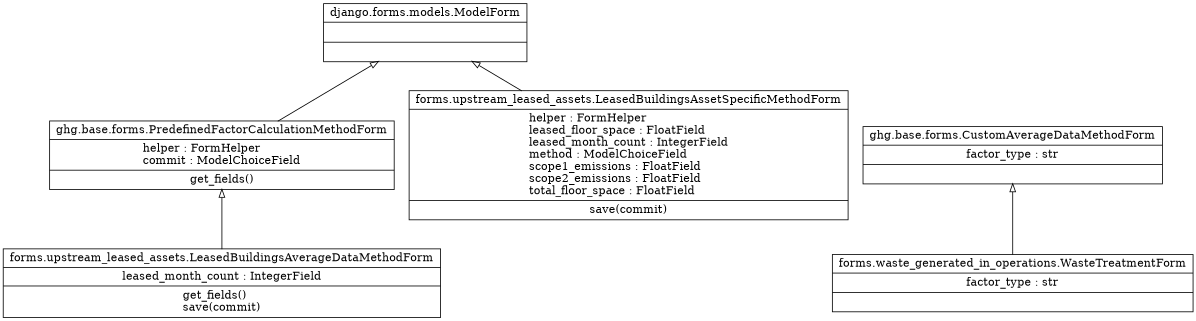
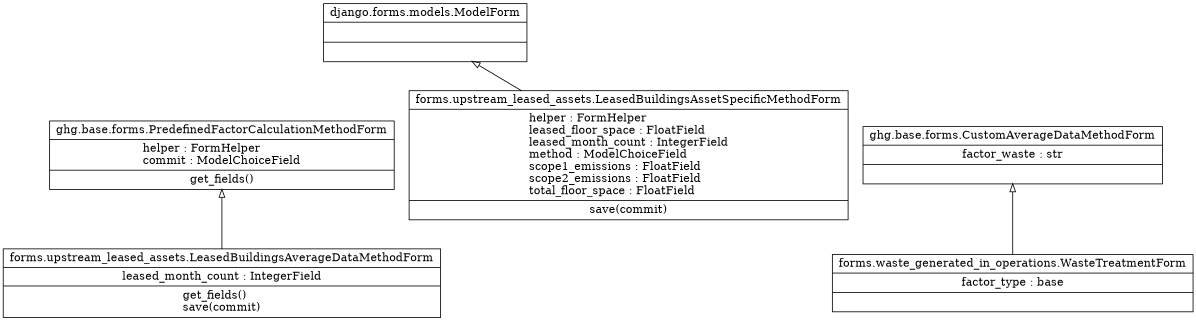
(325, 93) -> none
(1013, 154) -> (1013, 154)
(1013, 282) -> (1013, 282)
